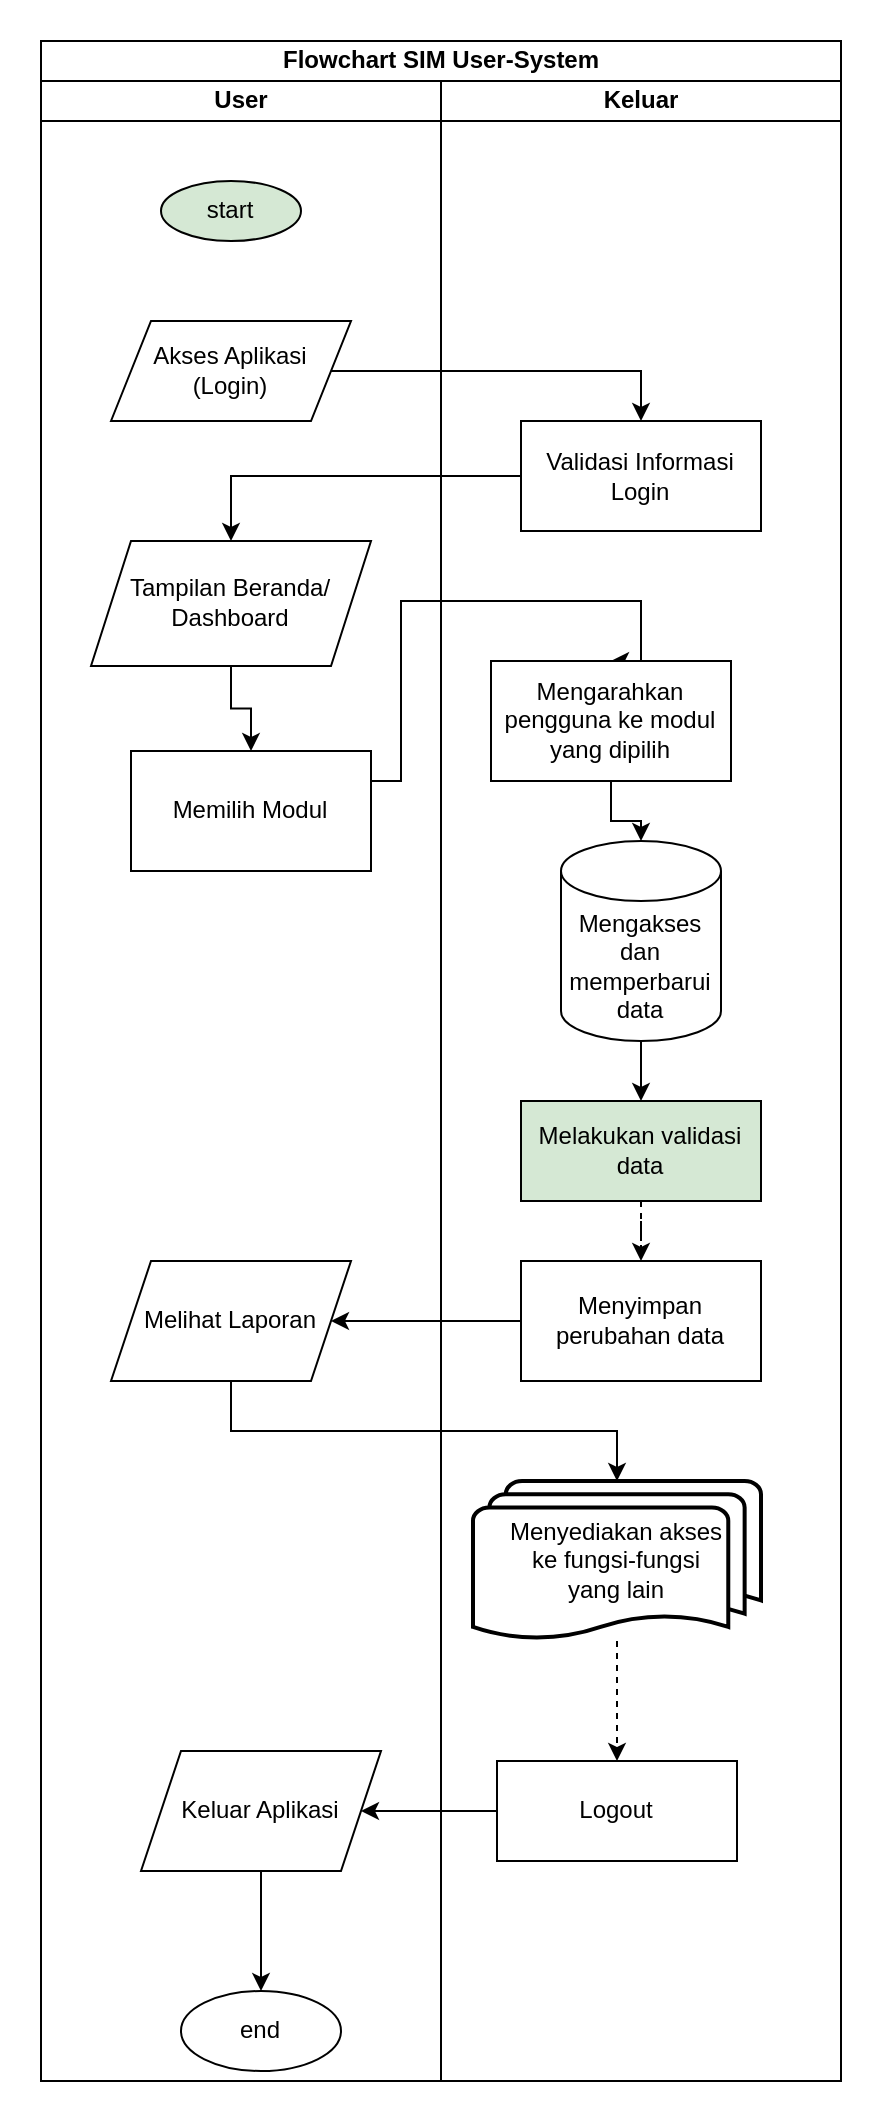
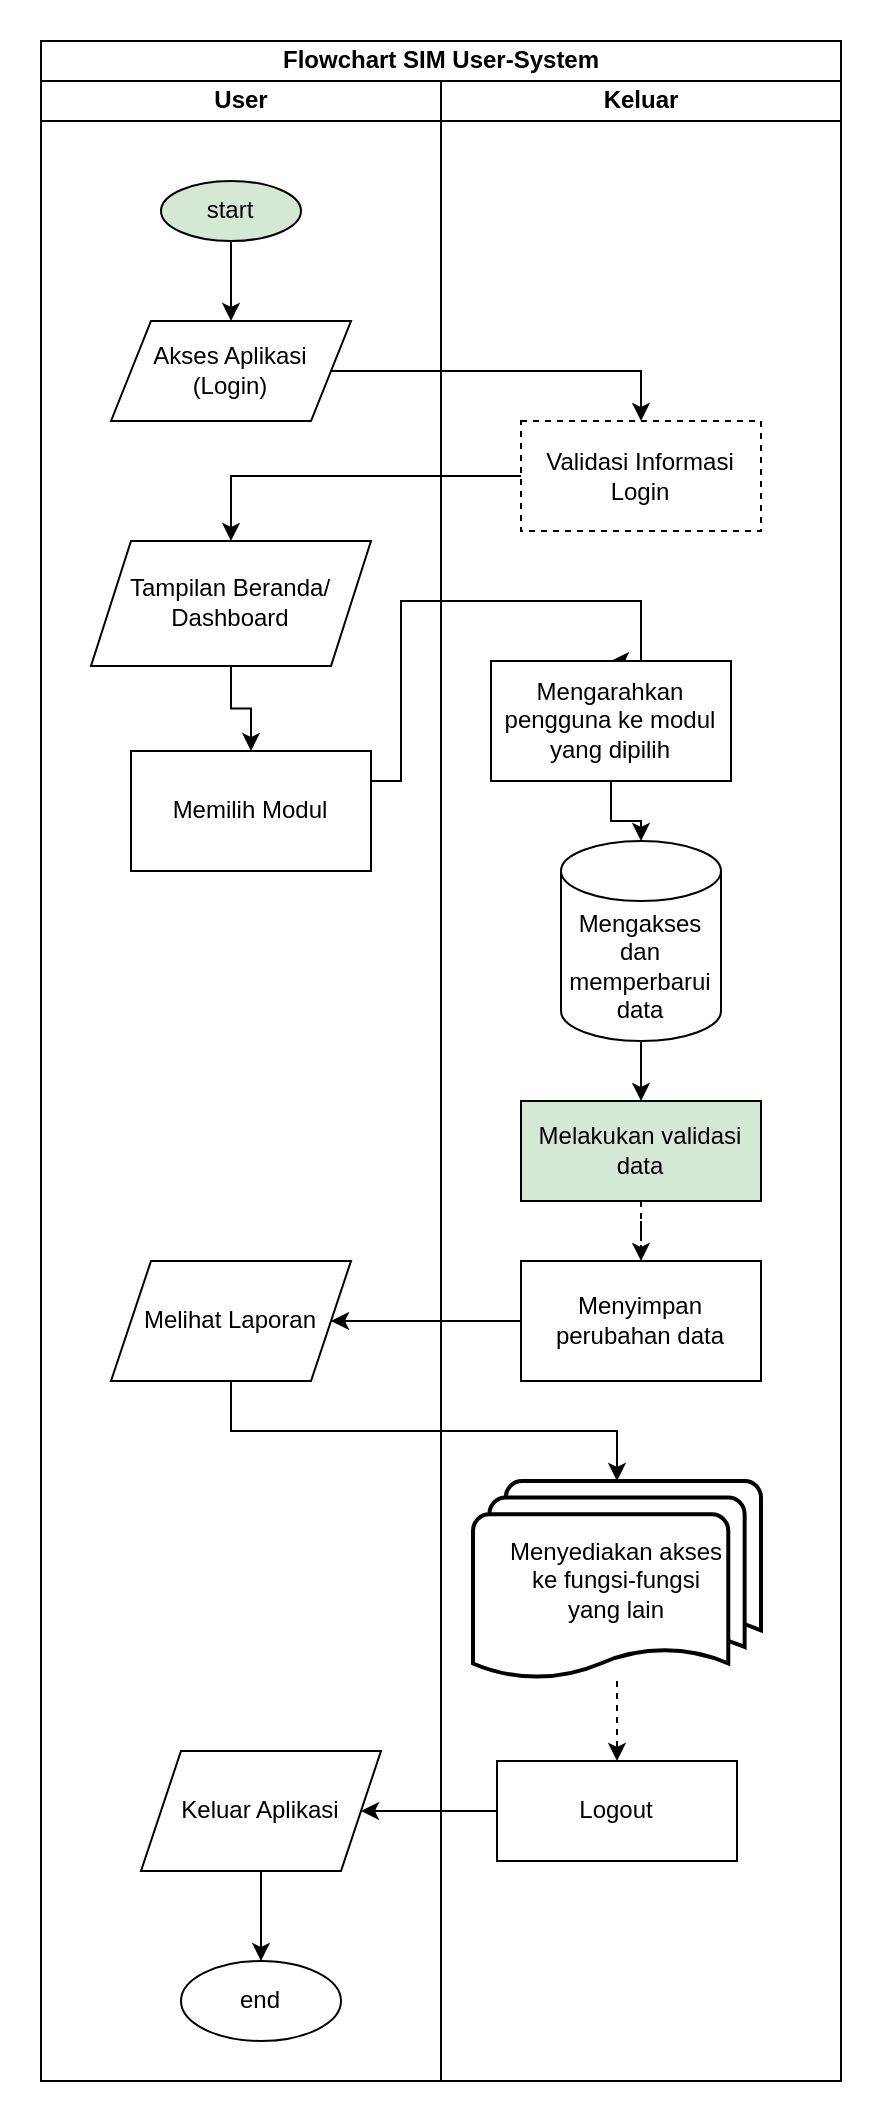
none -> (231, 274)
(641, 476) -> (641, 476)
(617, 1561) -> (617, 1581)
(261, 2031) -> (261, 2001)
